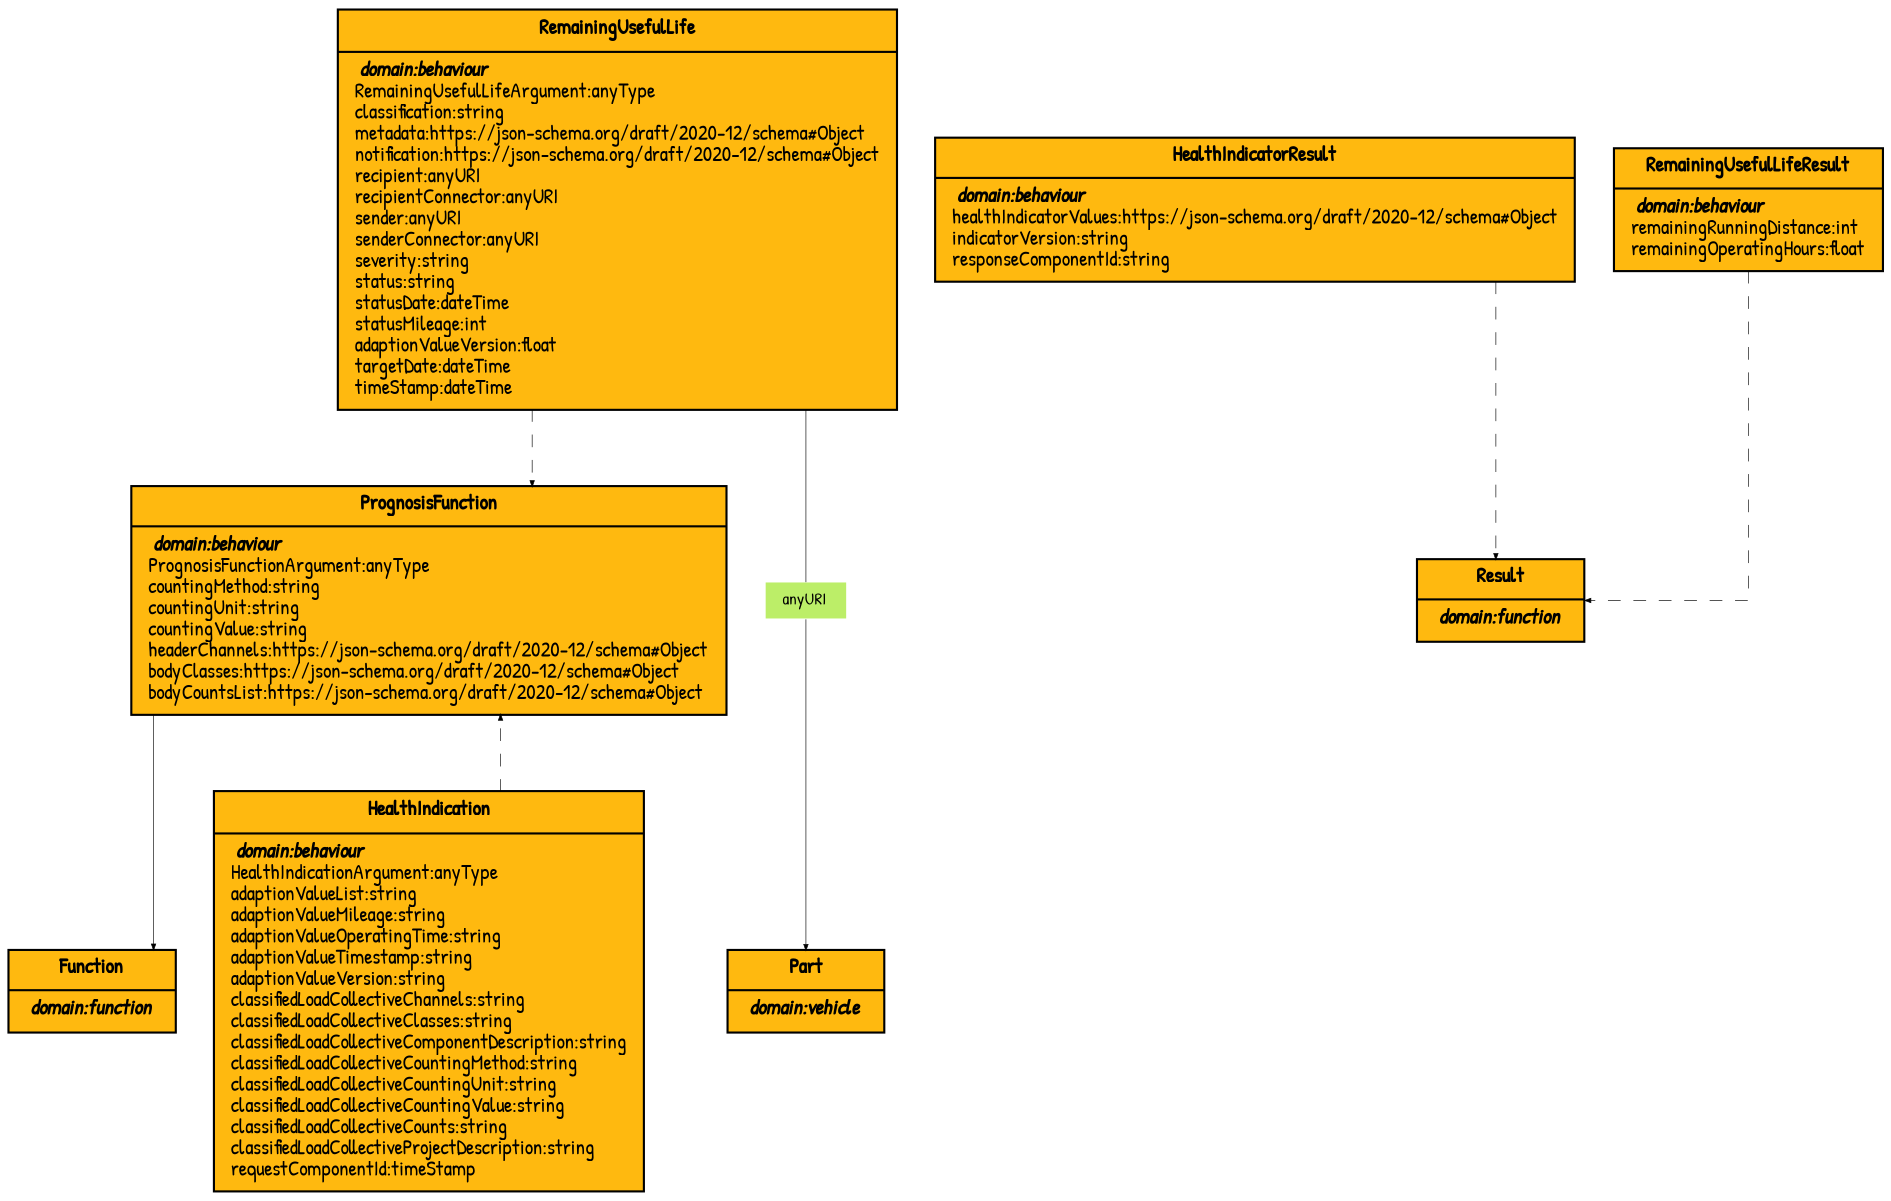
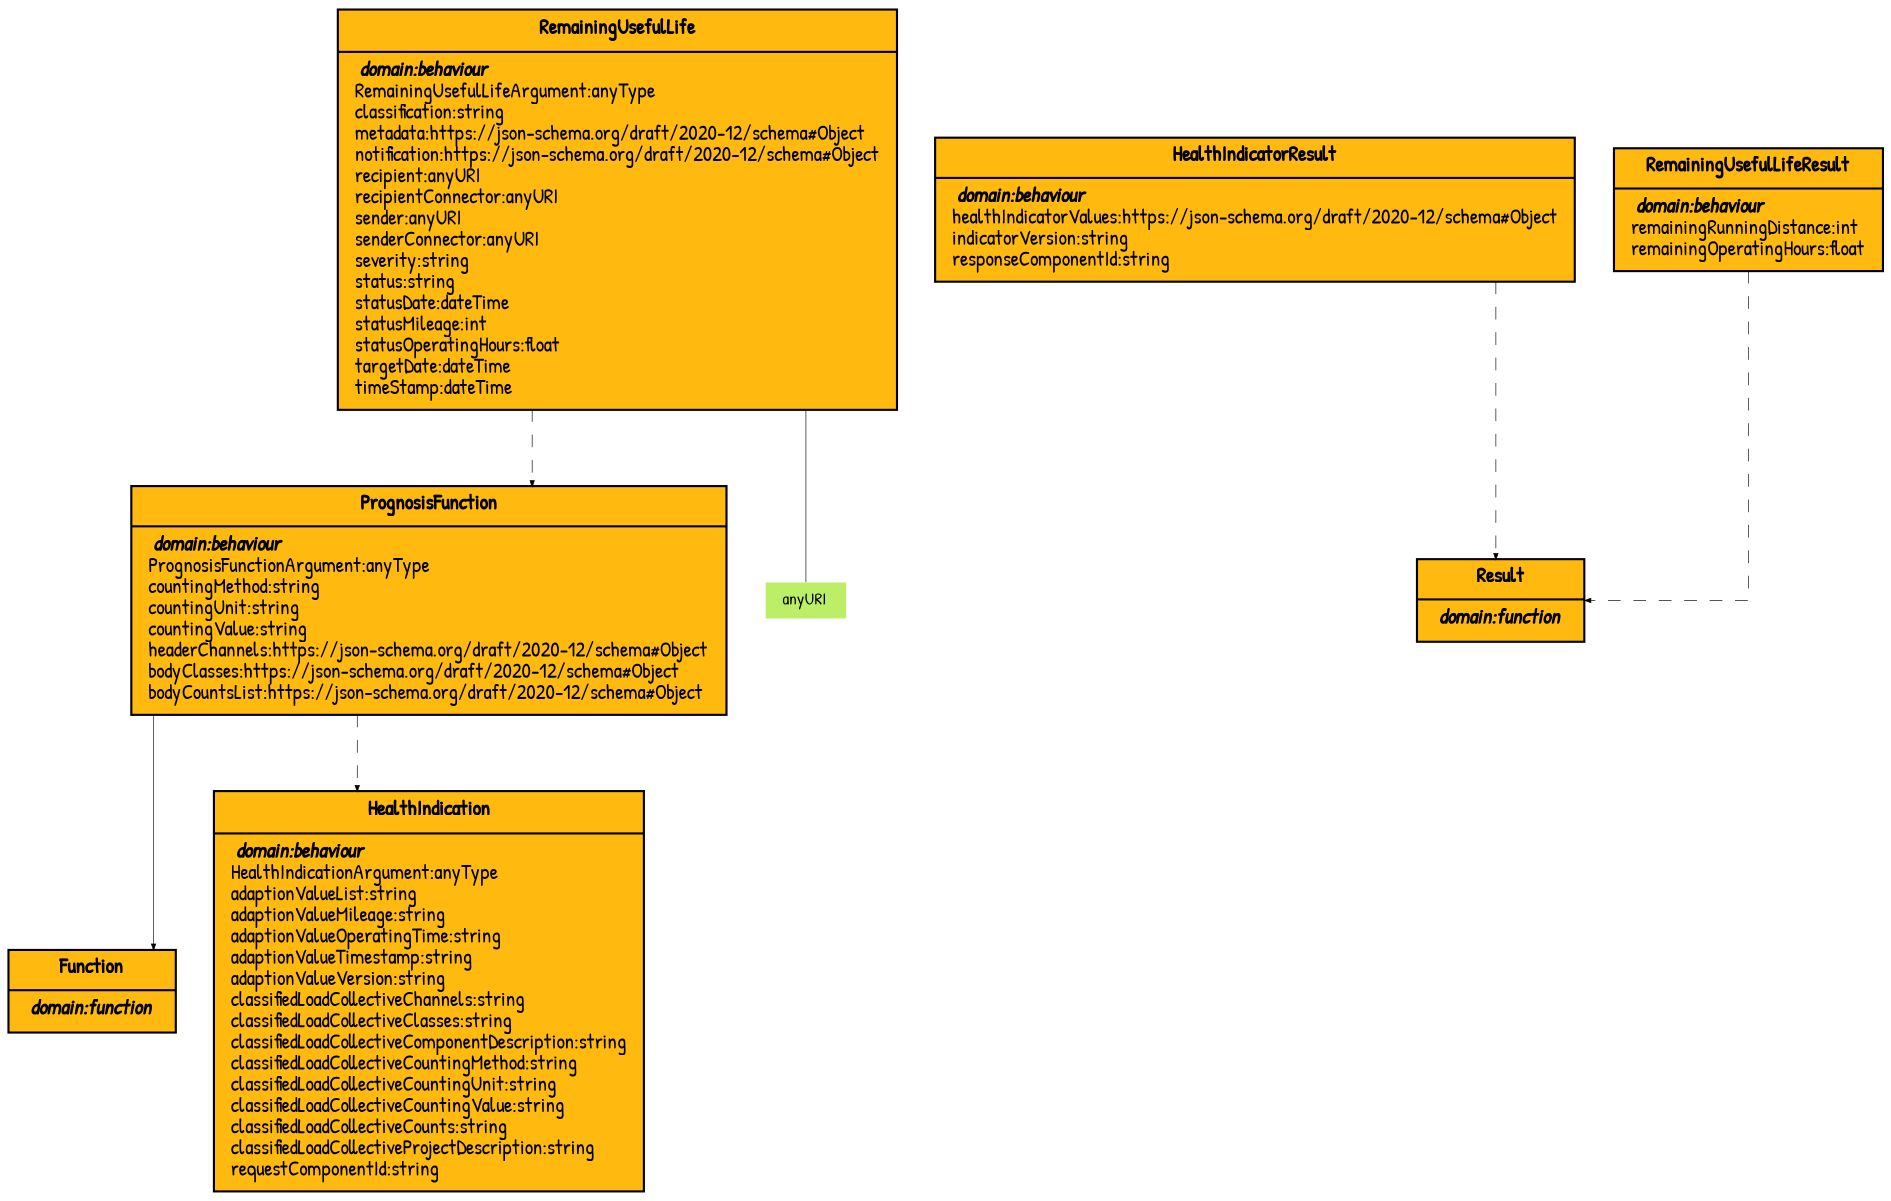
(456, 345) -> (457, 345)
(501, 756) -> (357, 750)
(806, 991) -> none
(354, 1169) -> (336, 1169)
